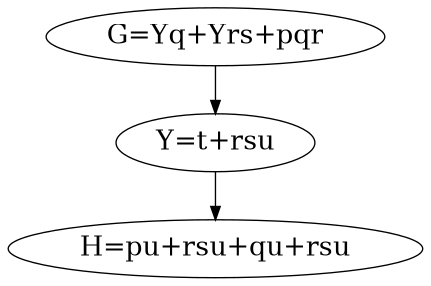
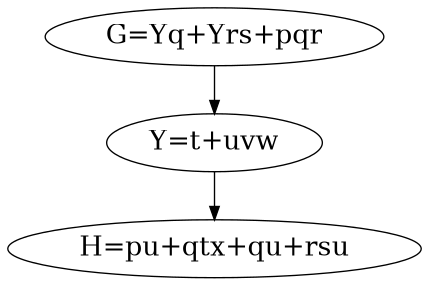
(215, 143) -> (215, 143)
(215, 249) -> (215, 249)
